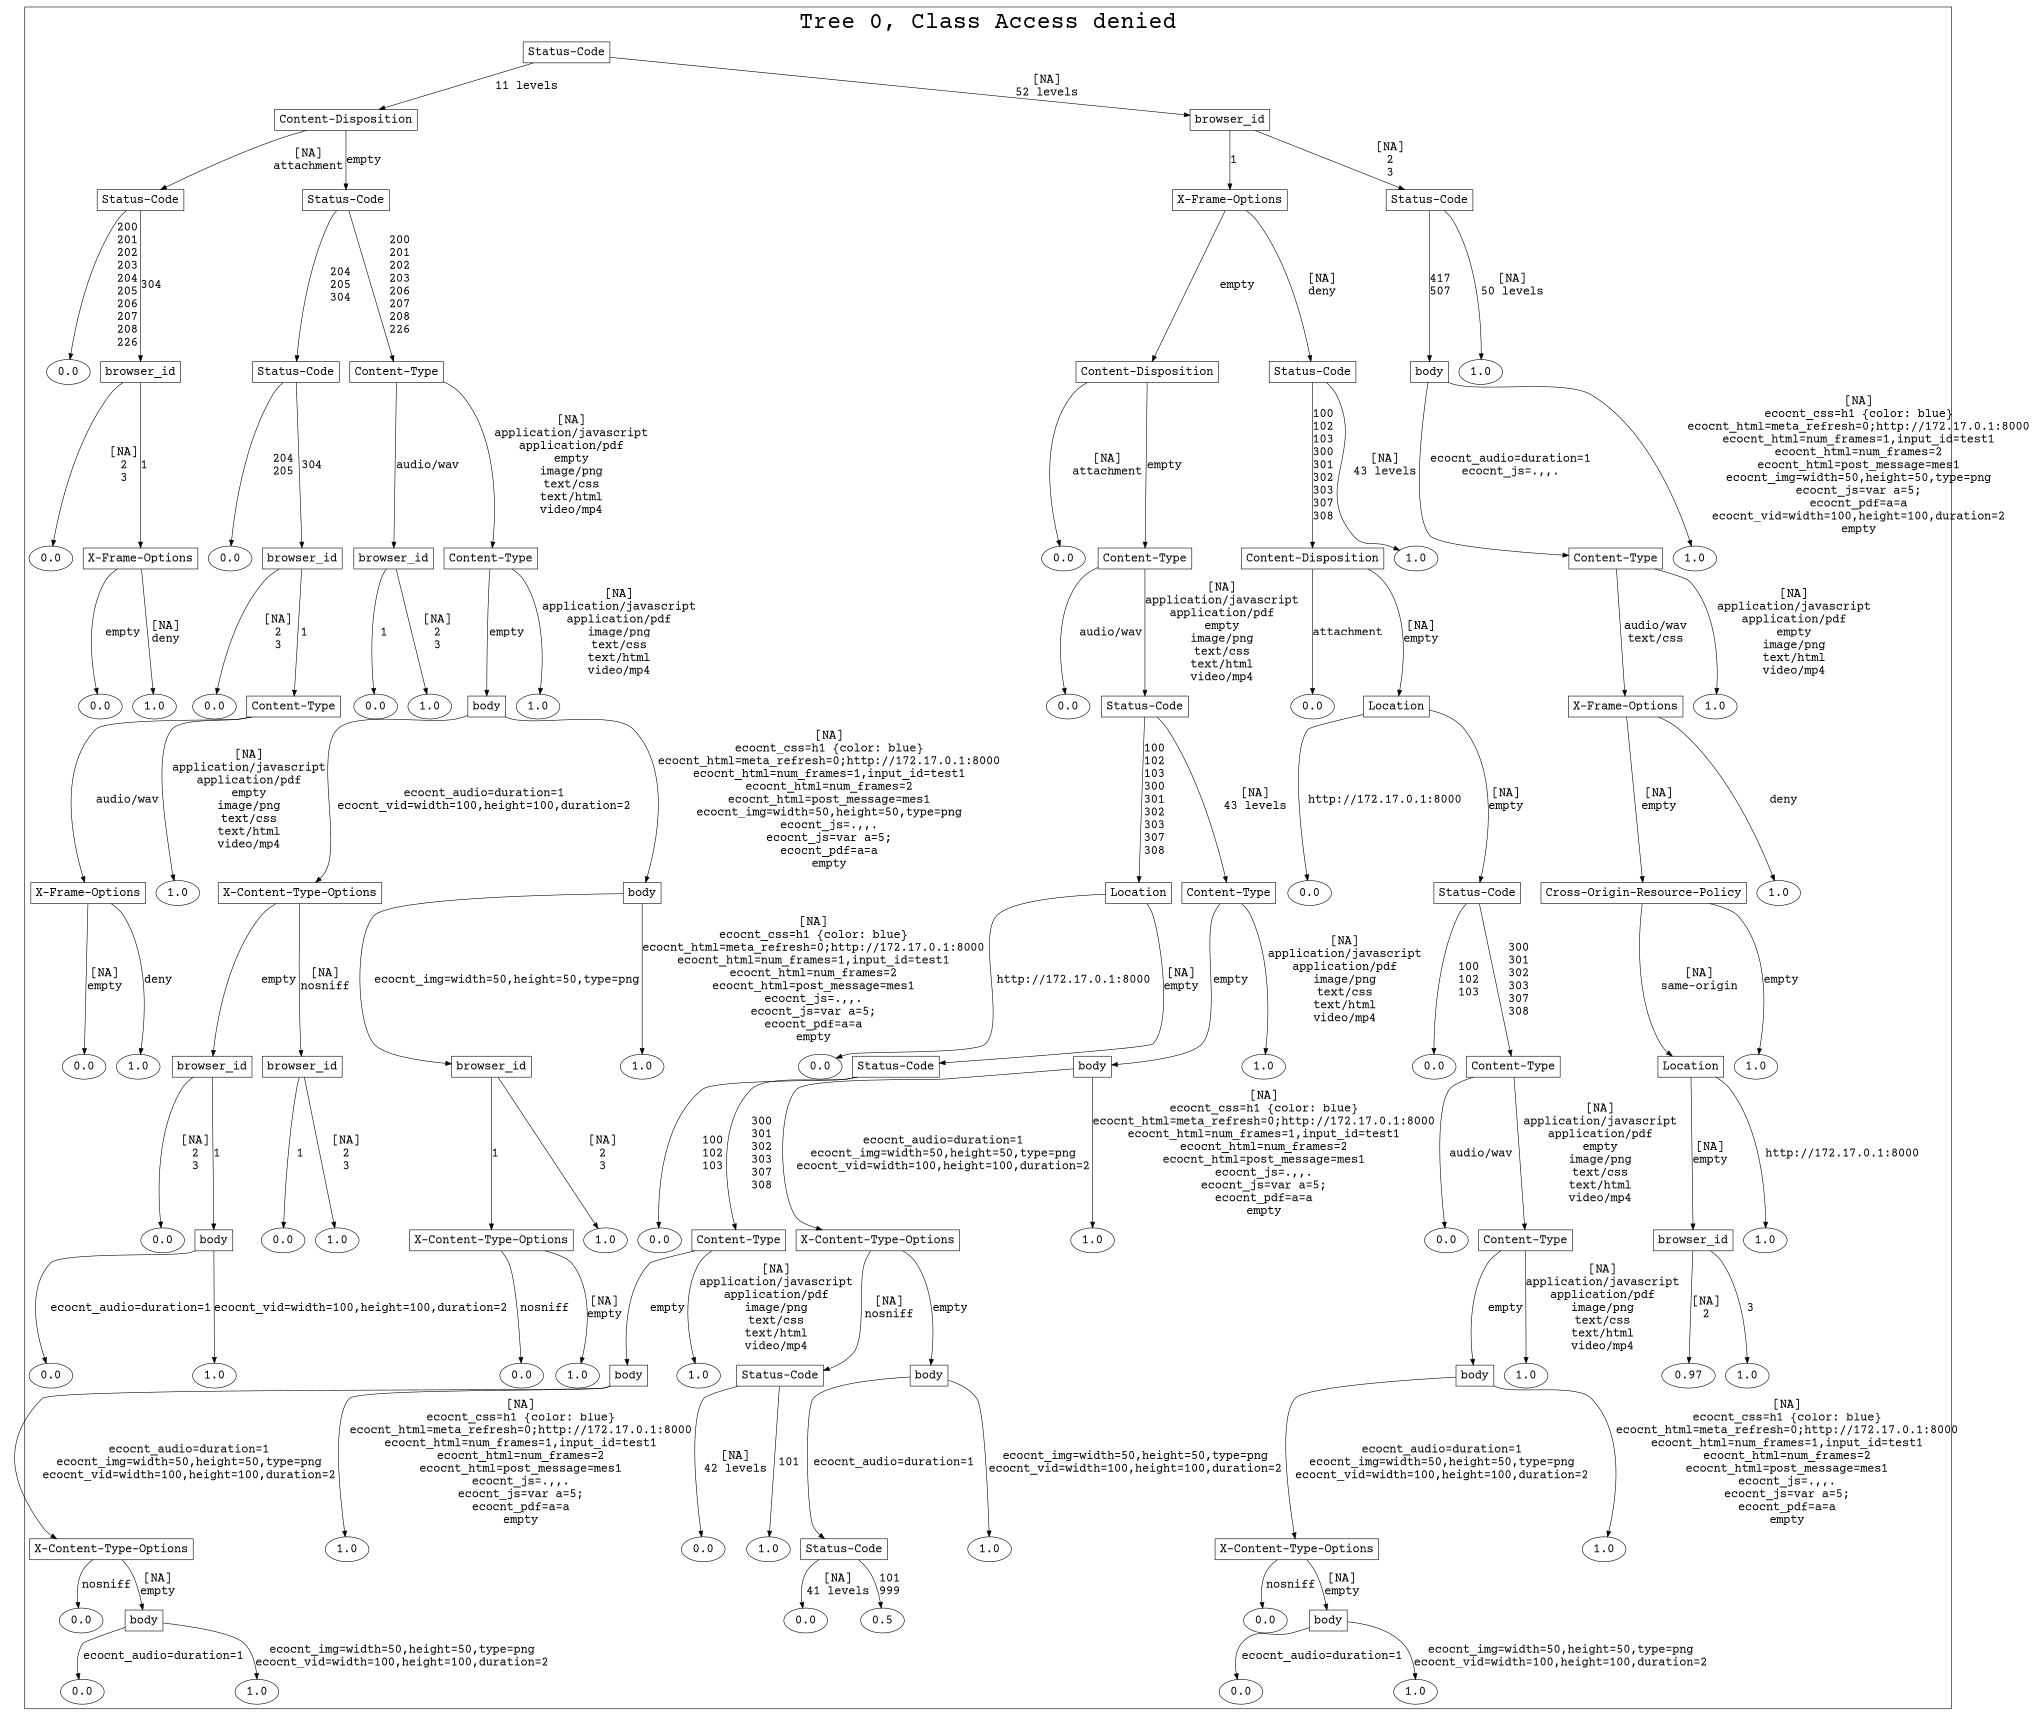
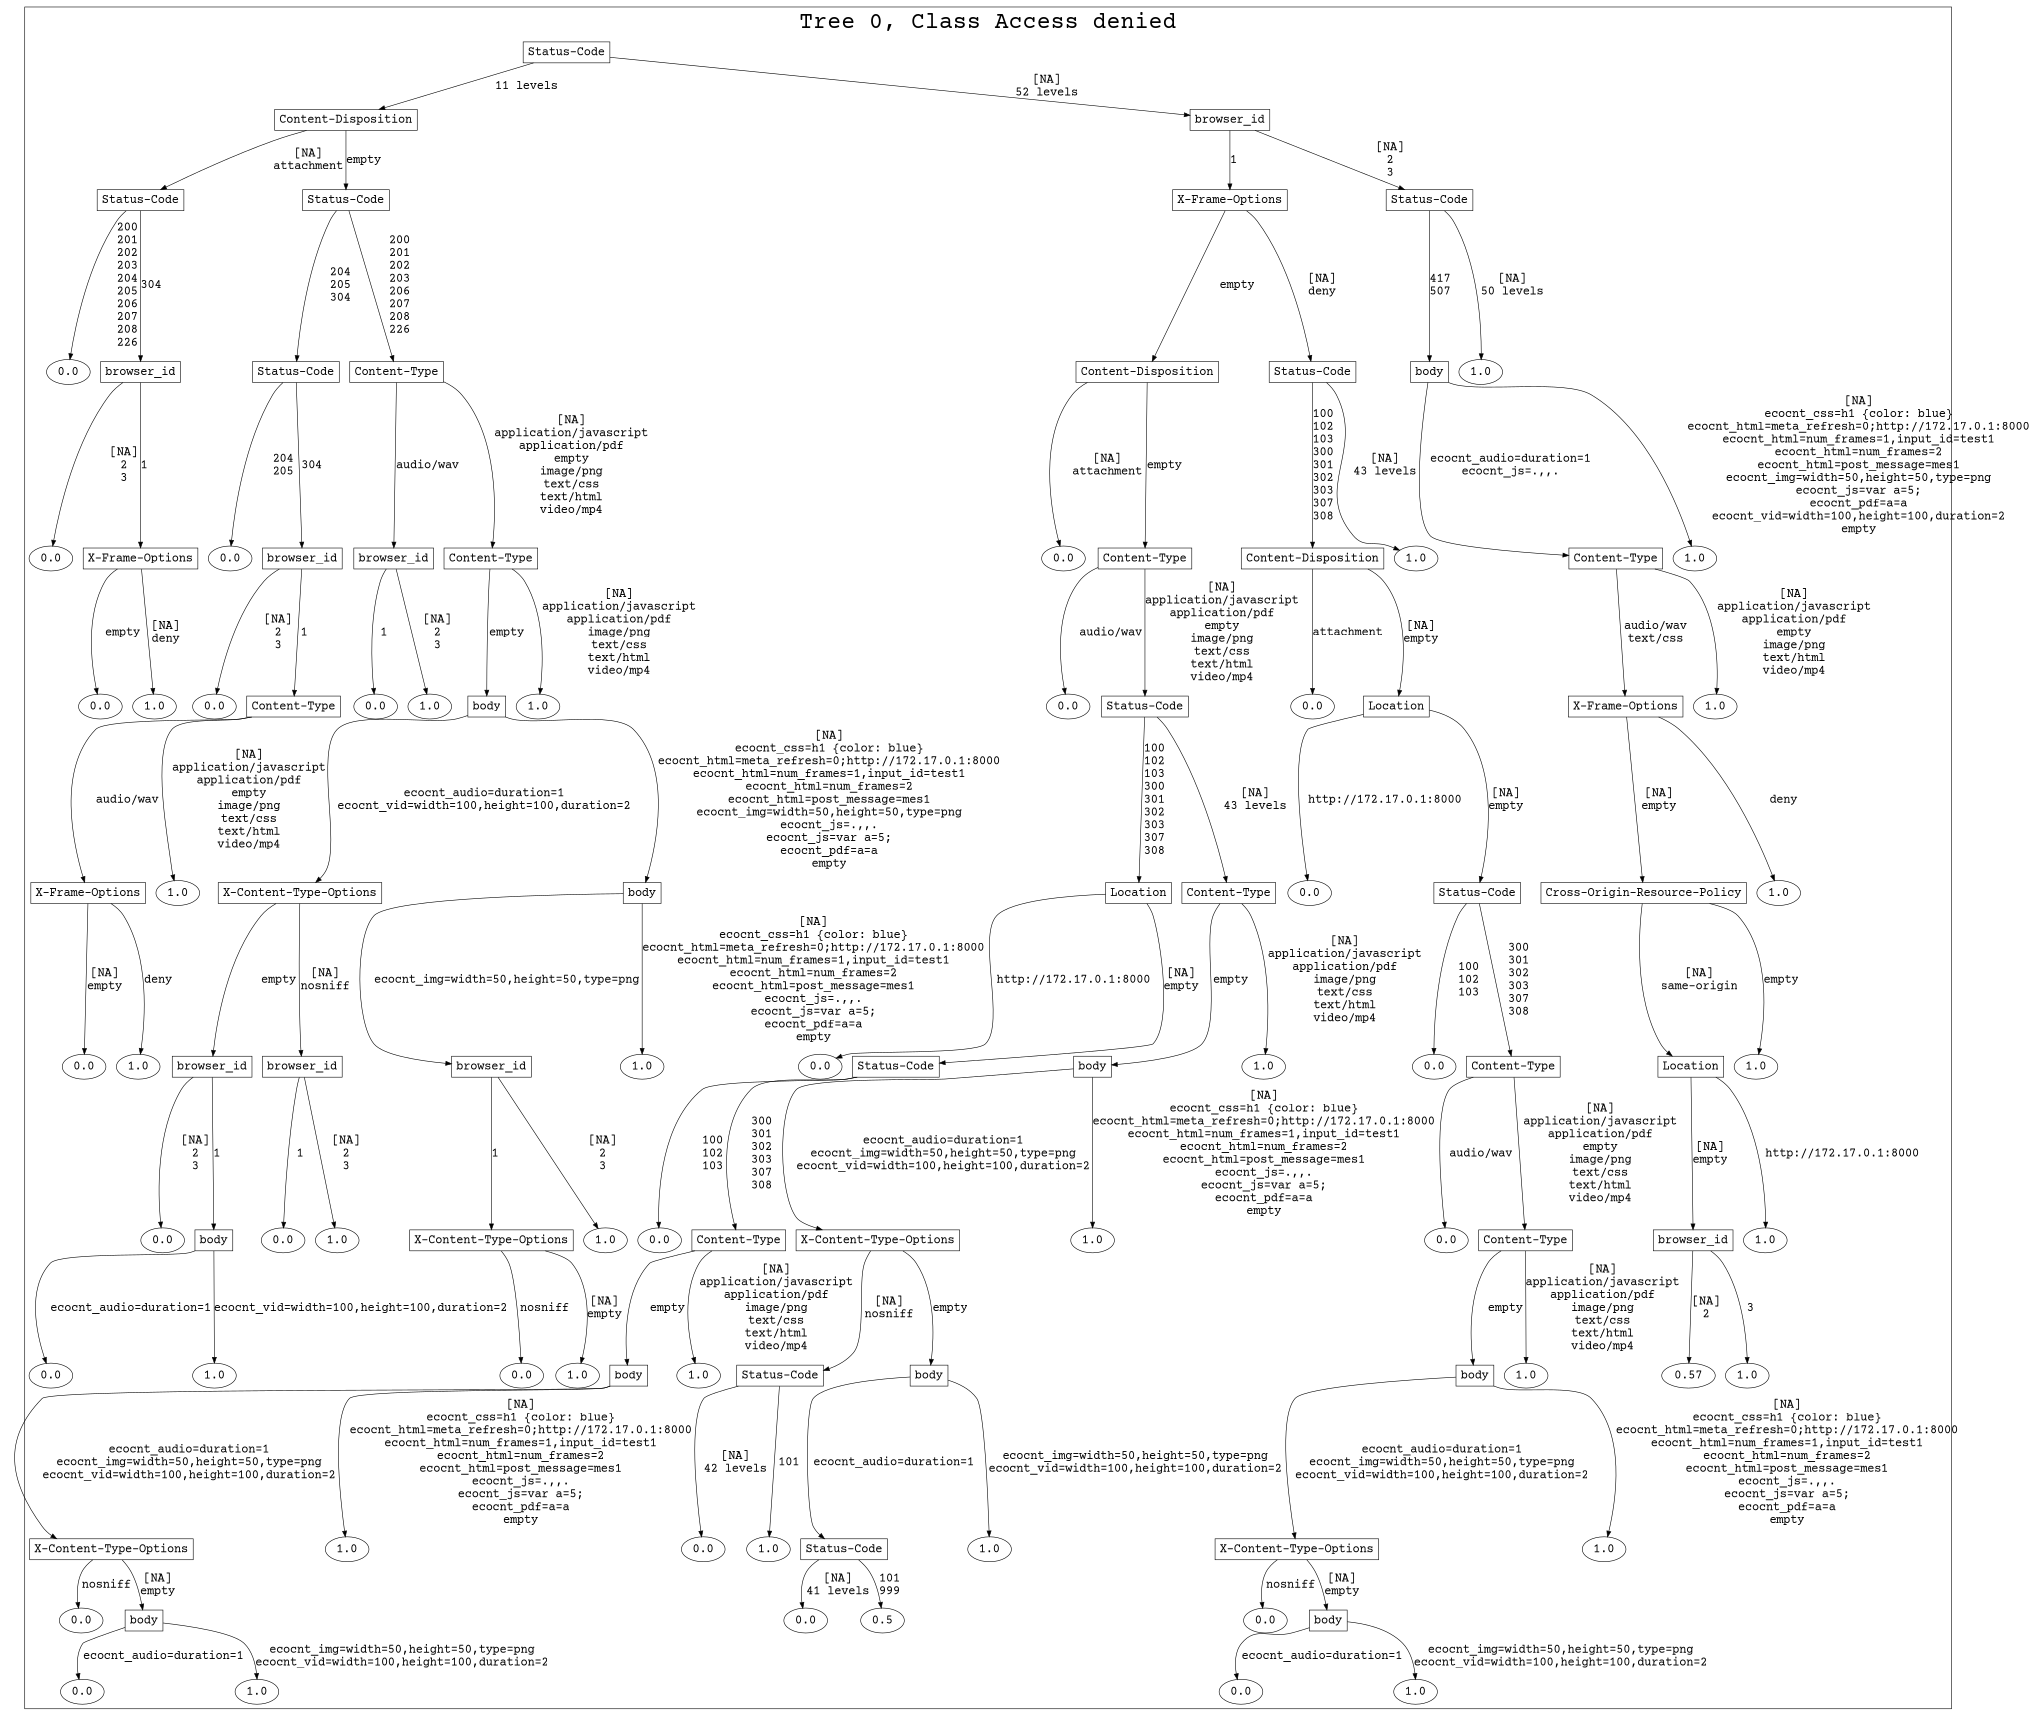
(1689, 1376) -> (1689, 1376)
